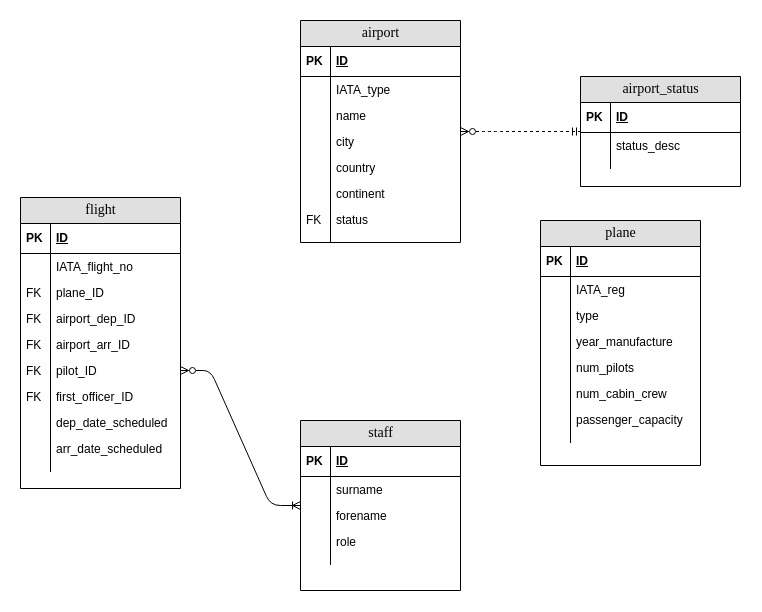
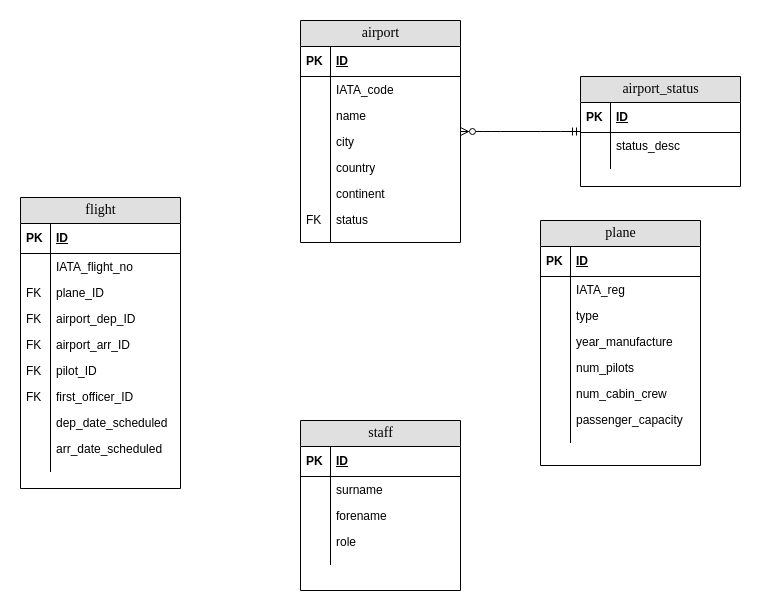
(367, 91) -> (367, 91)
(532, 132) -> (532, 132)
(243, 444) -> none
